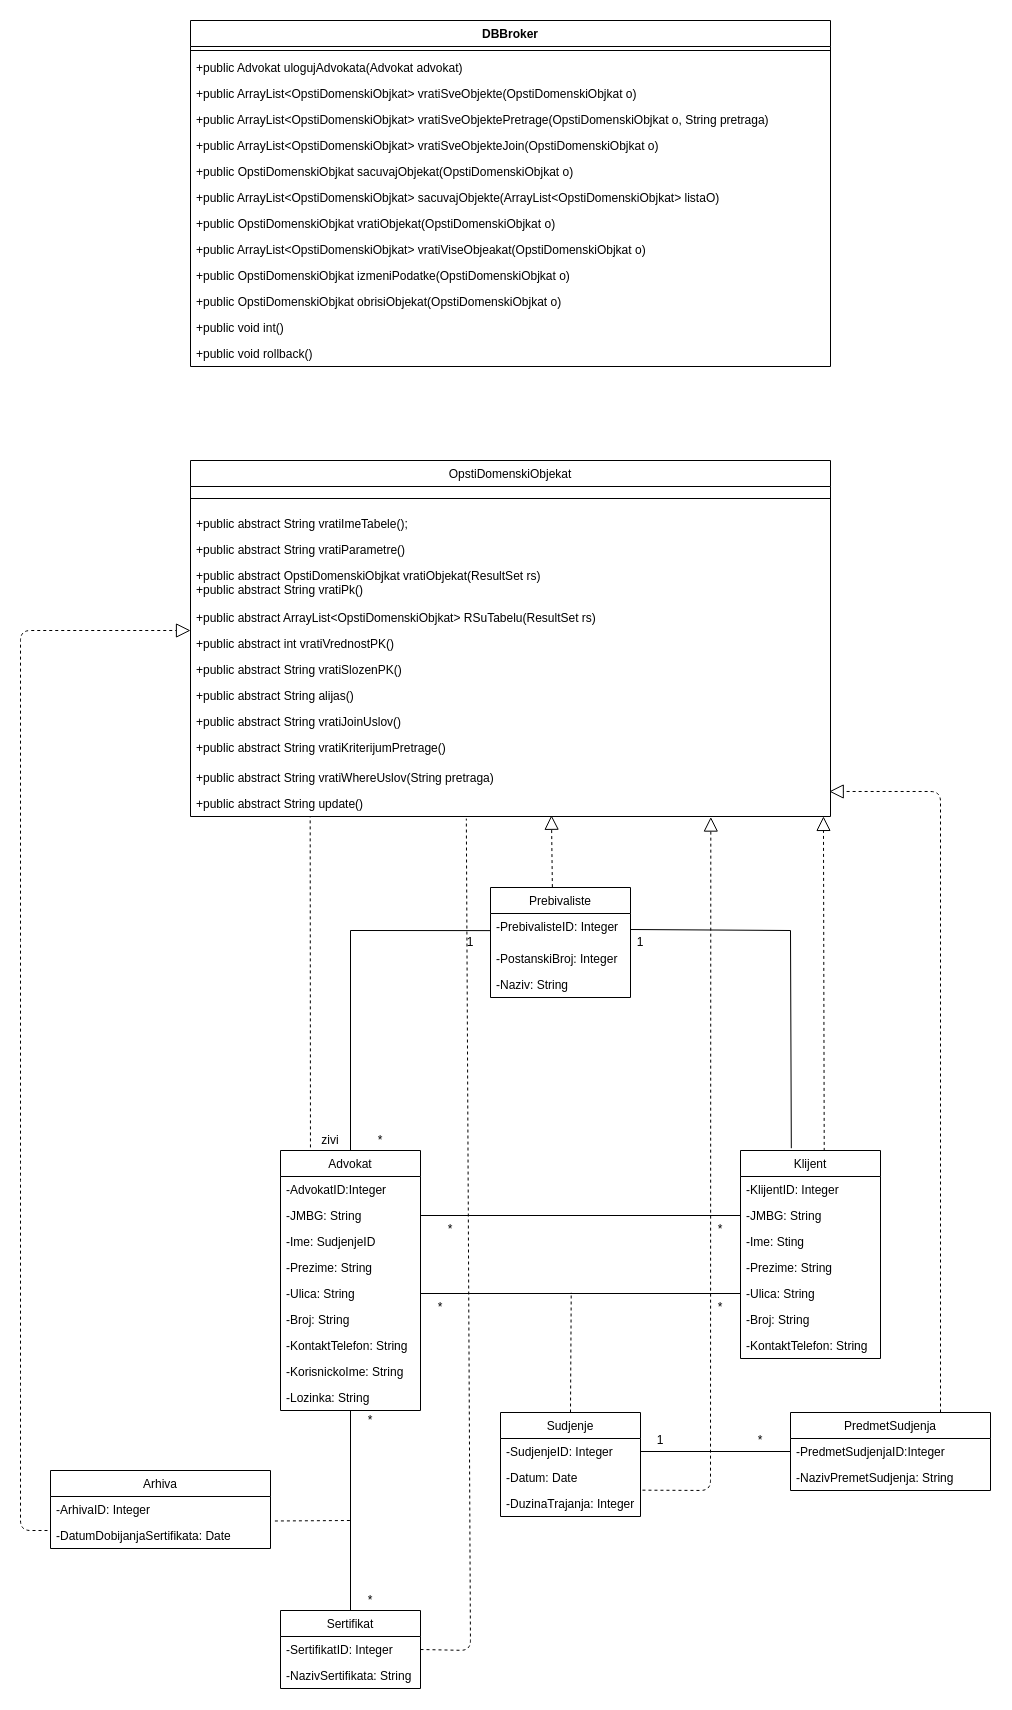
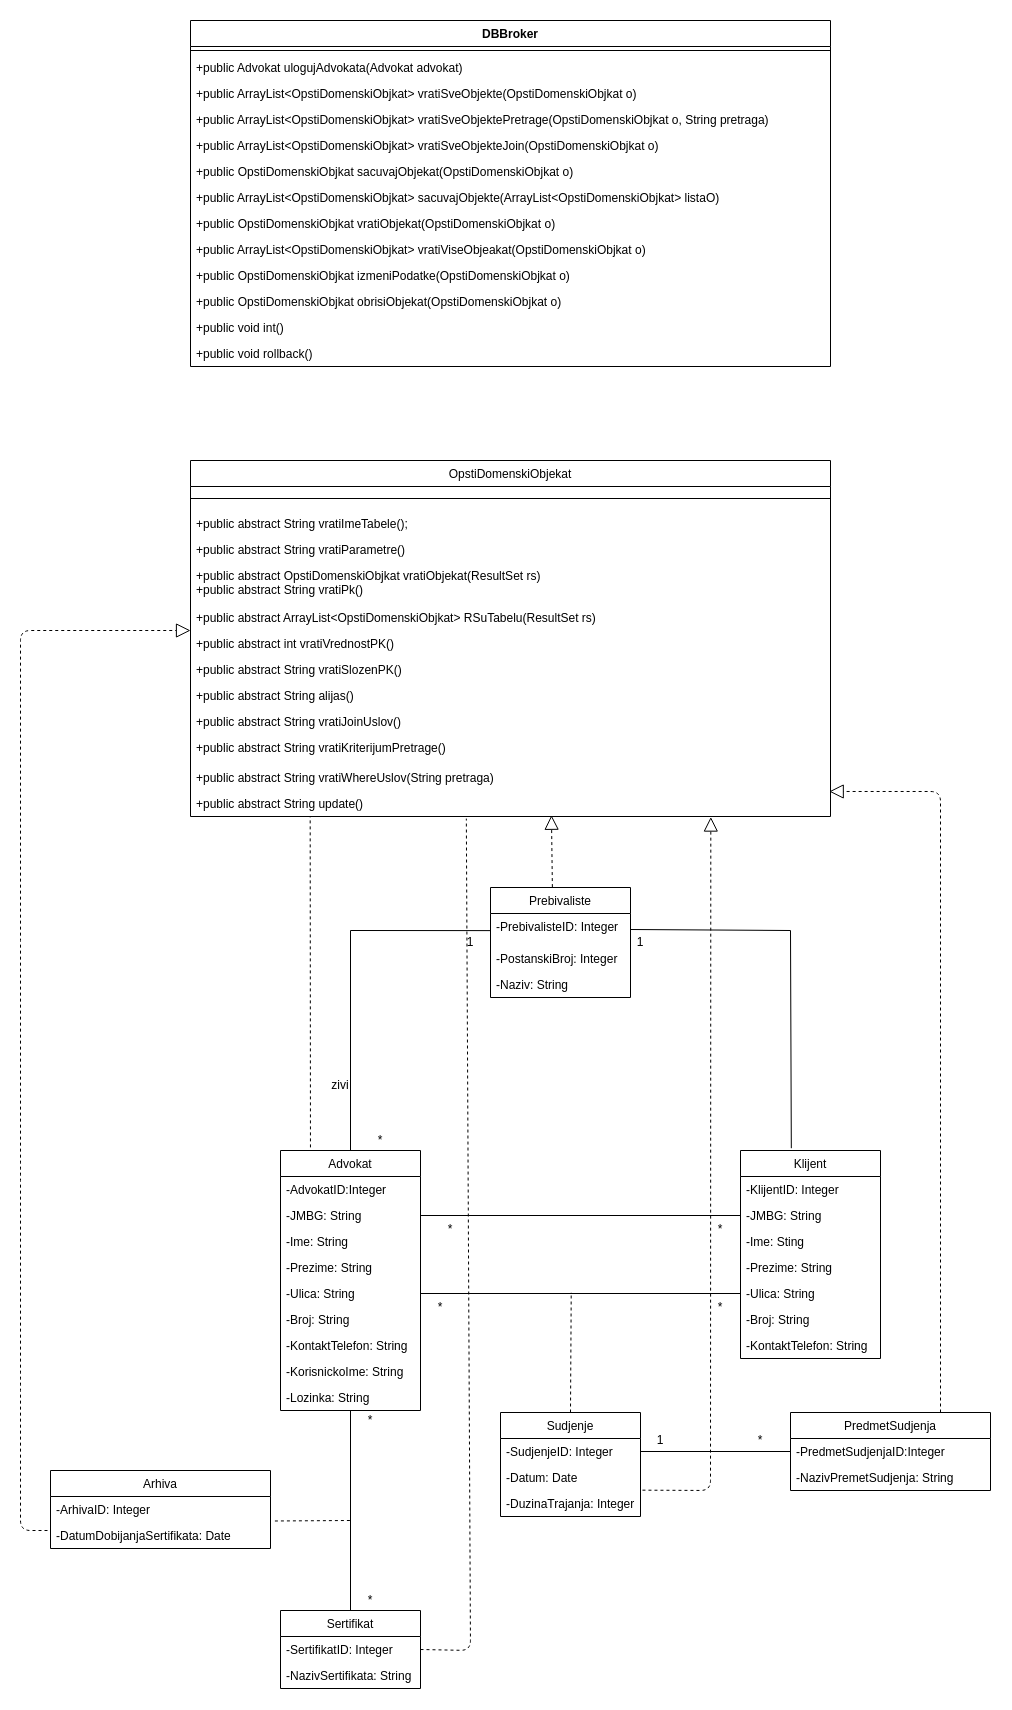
(824, 990) -> none
(331, 1141) -> (341, 1086)
(337, 1242) -> (322, 1242)
